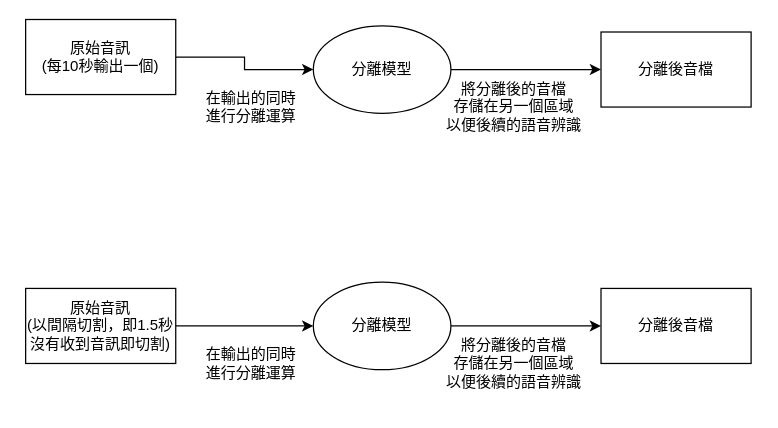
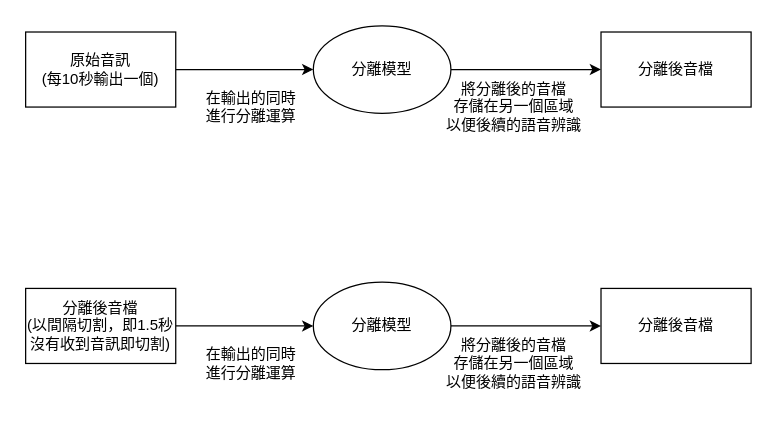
(101, 57) -> (101, 69)
(101, 326) -> (101, 326)
